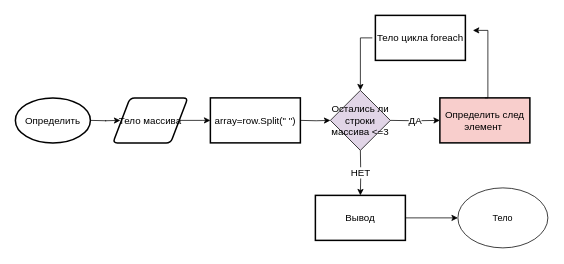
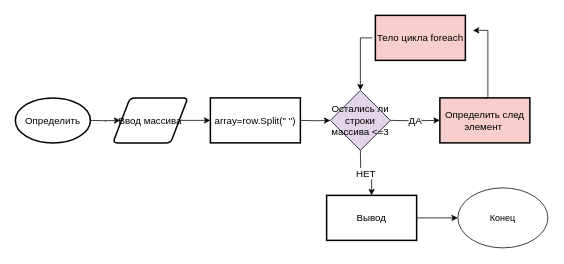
(420, 38) -> (420, 38)
(150, 120) -> (150, 120)
(360, 218) -> (372, 218)
(503, 218) -> (503, 218)
